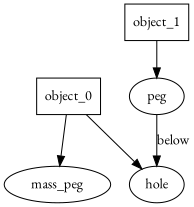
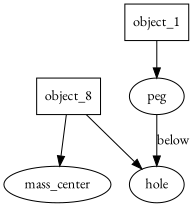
(69, 96) -> (69, 96)
(57, 185) -> (57, 185)
